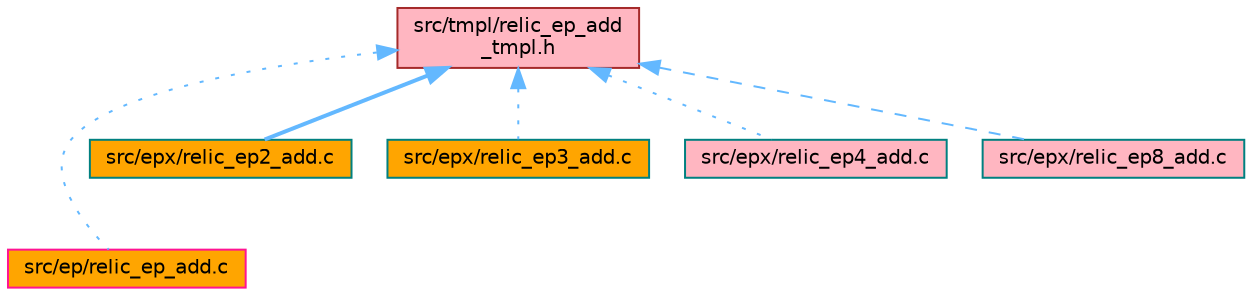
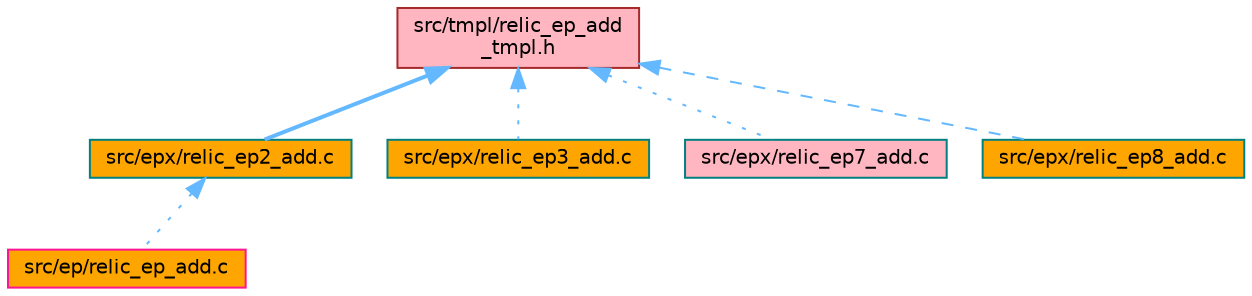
(157, 94) -> (167, 221)
(816, 159) -> (816, 159)
(1113, 159) -> (1113, 159)
